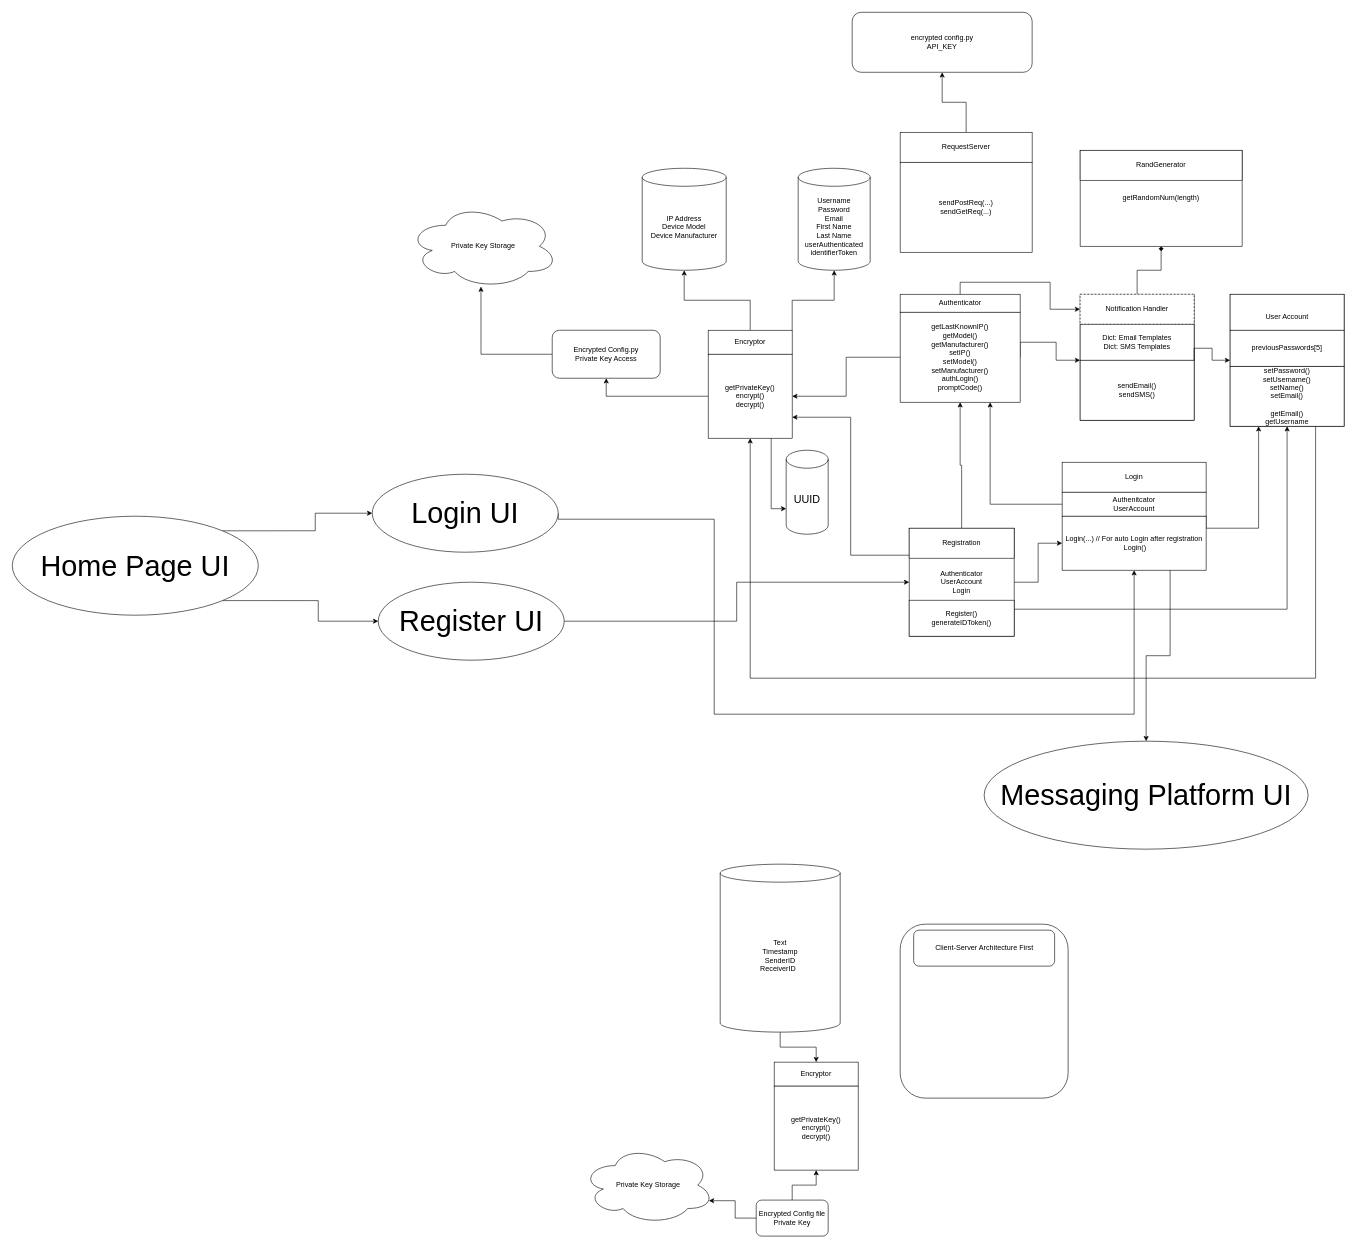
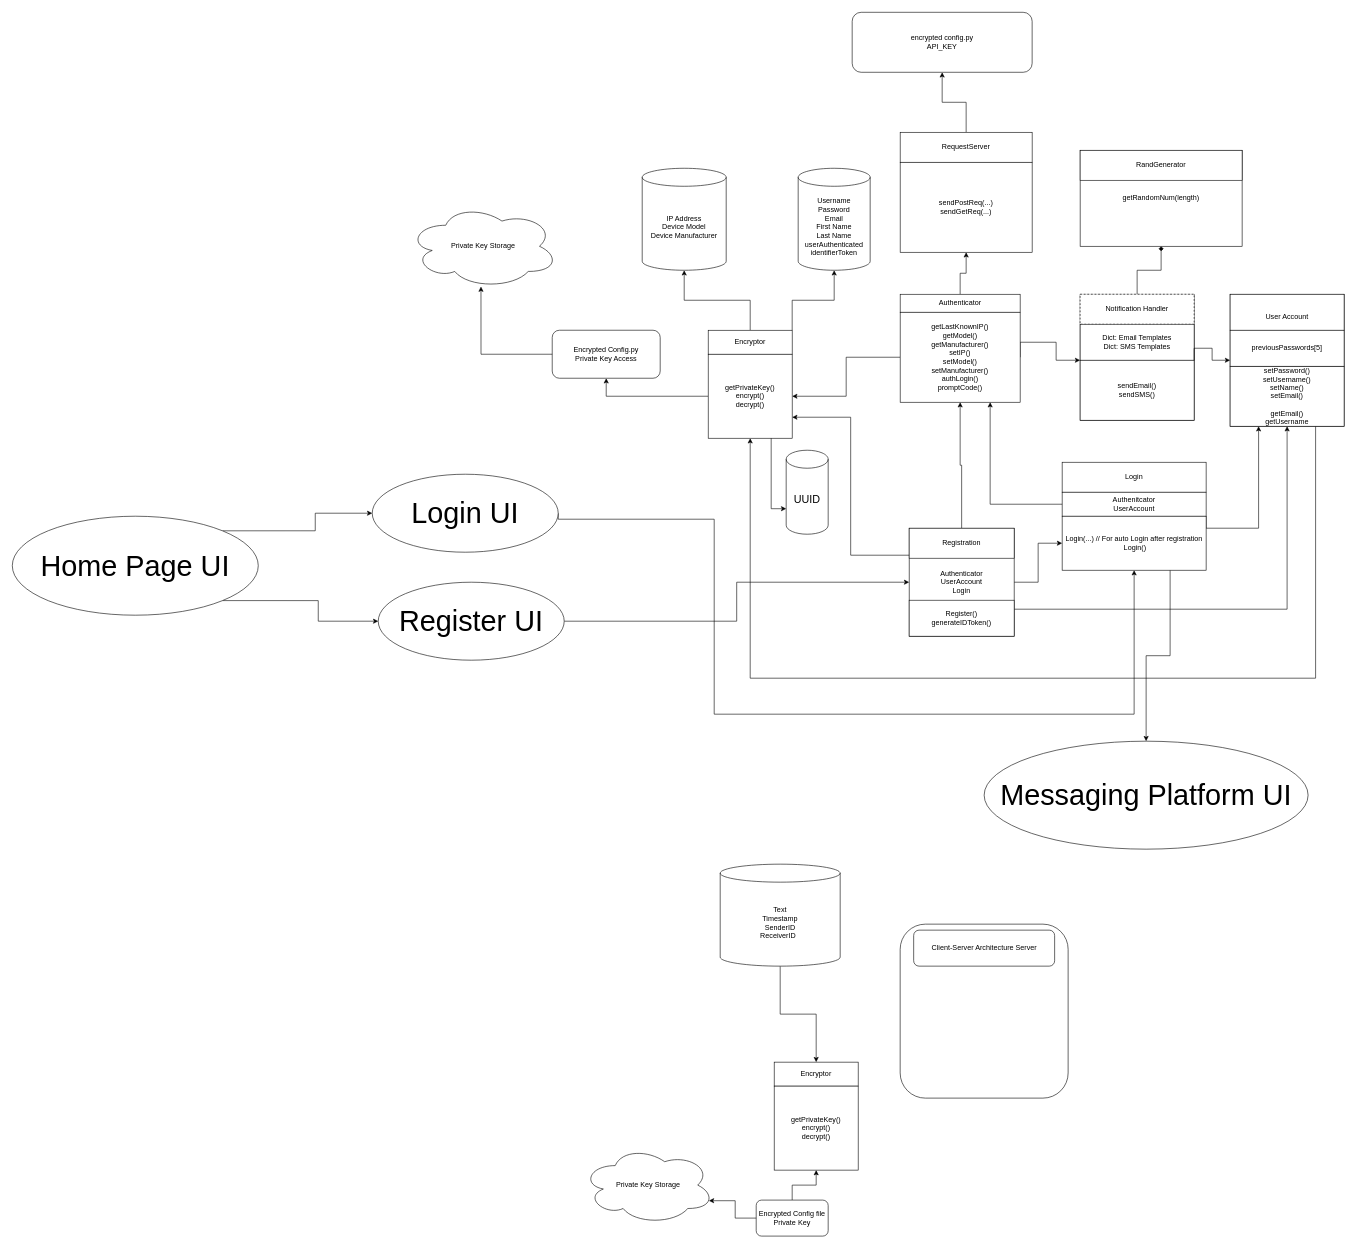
(1049, 282) -> (960, 273)
(780, 948) -> (780, 915)
(985, 948) -> (985, 948)
